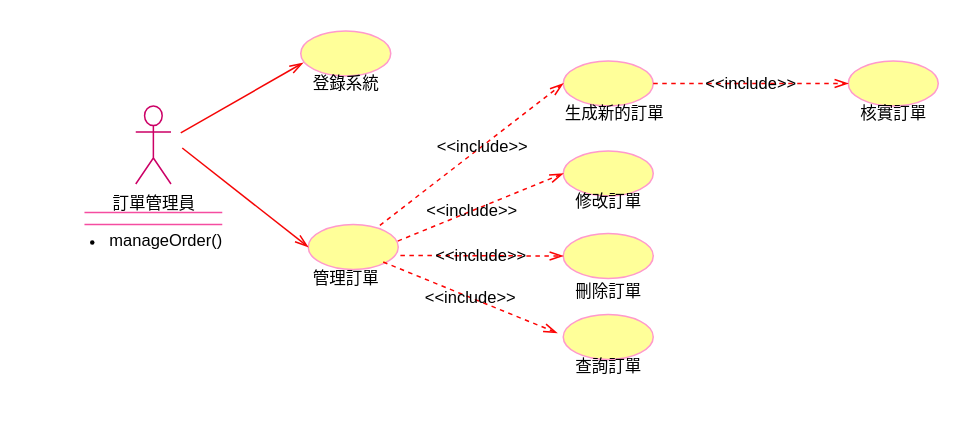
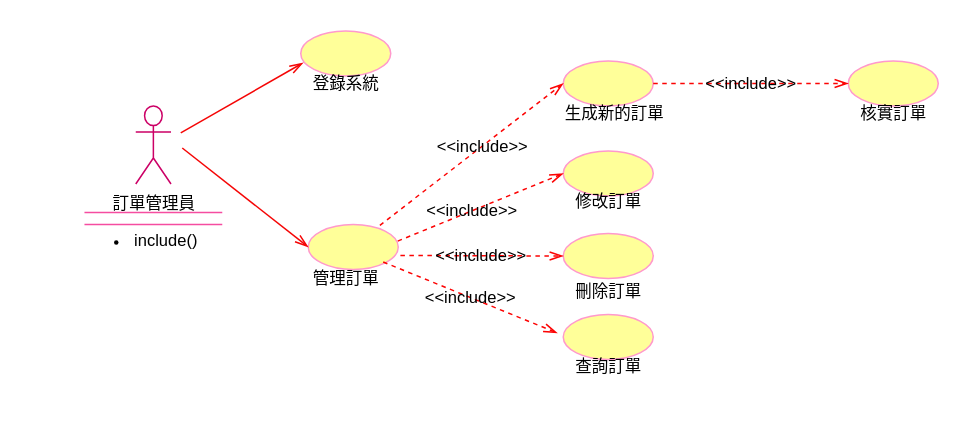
(137, 241) -> (137, 241)
